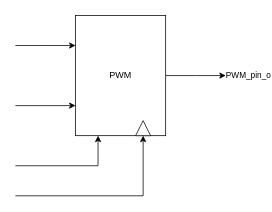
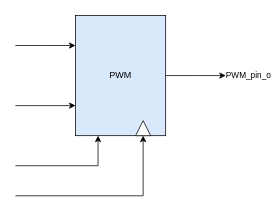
(120, 75) -> (120, 75)
